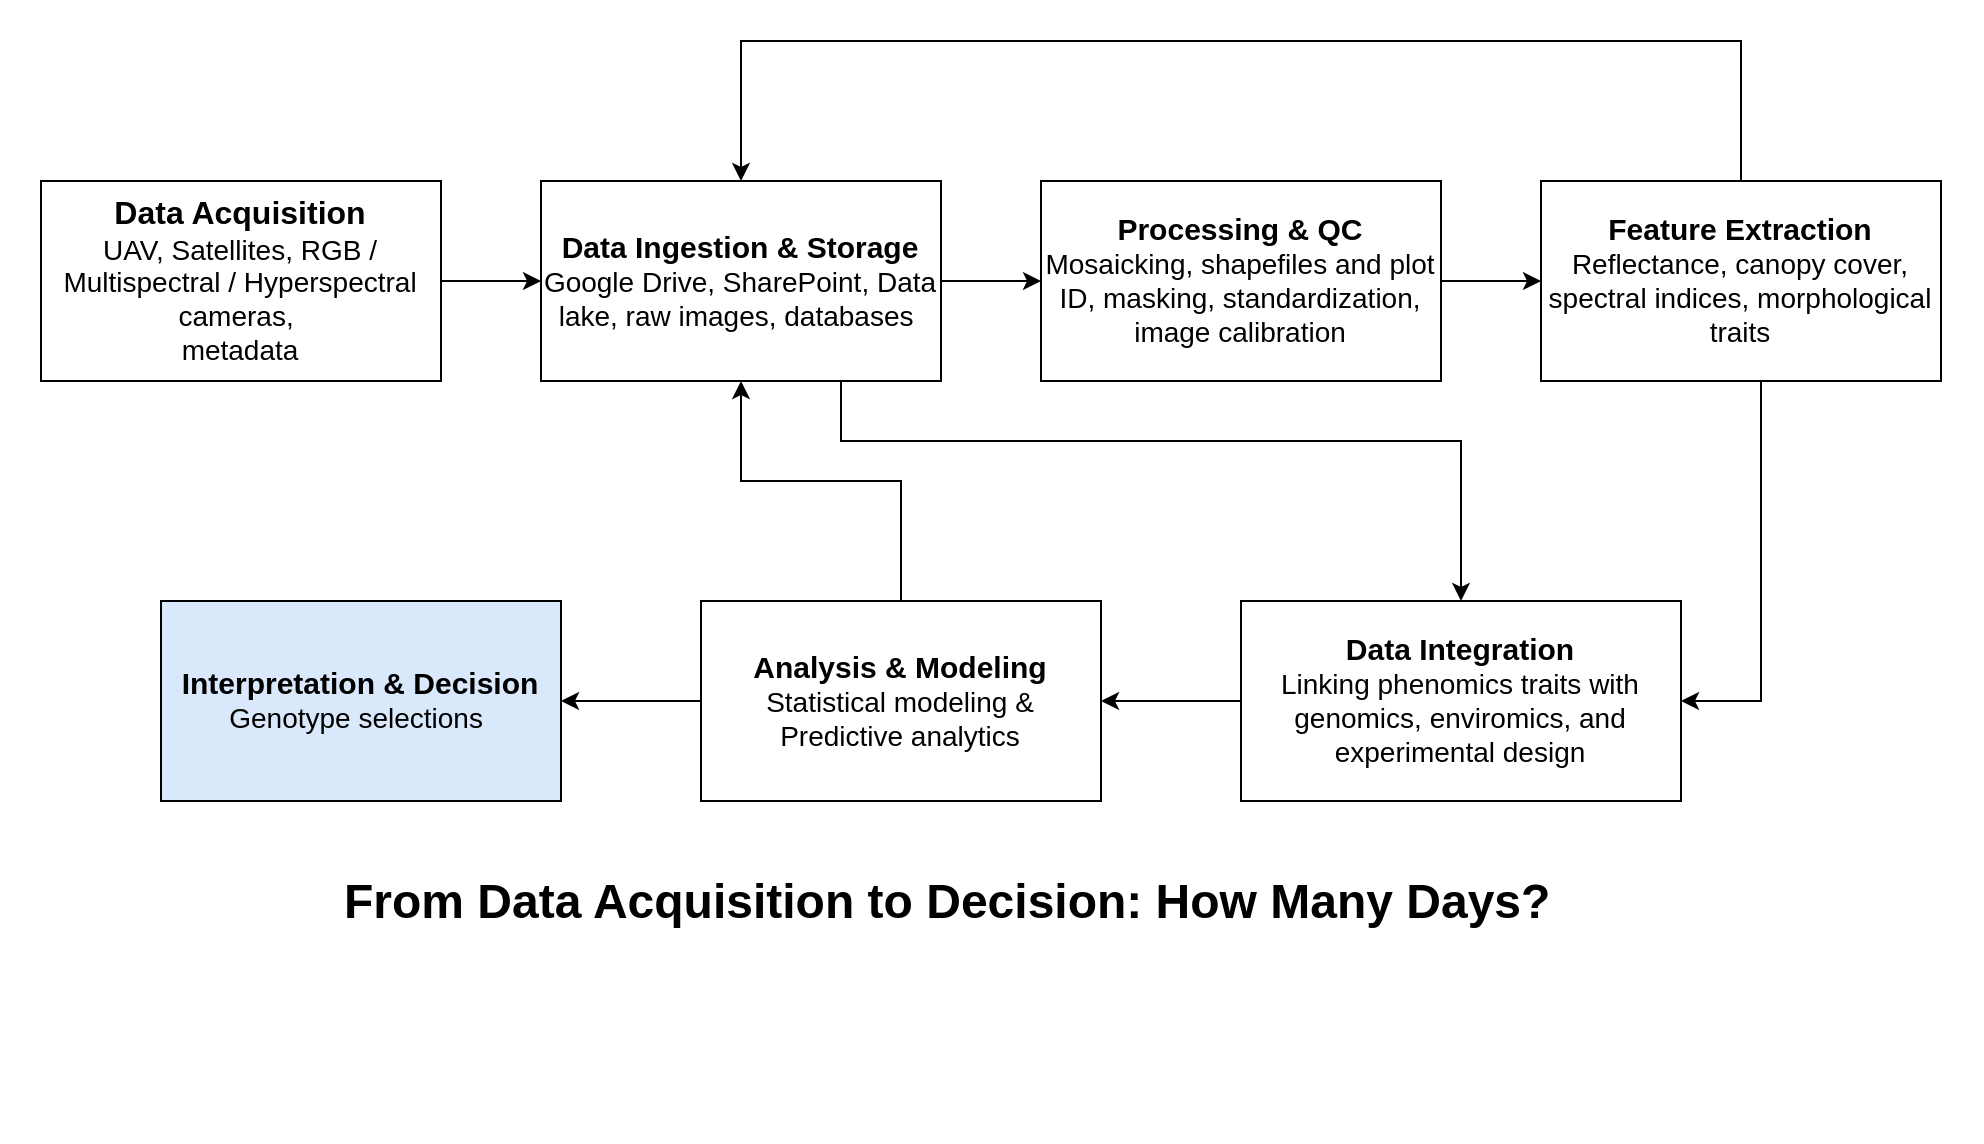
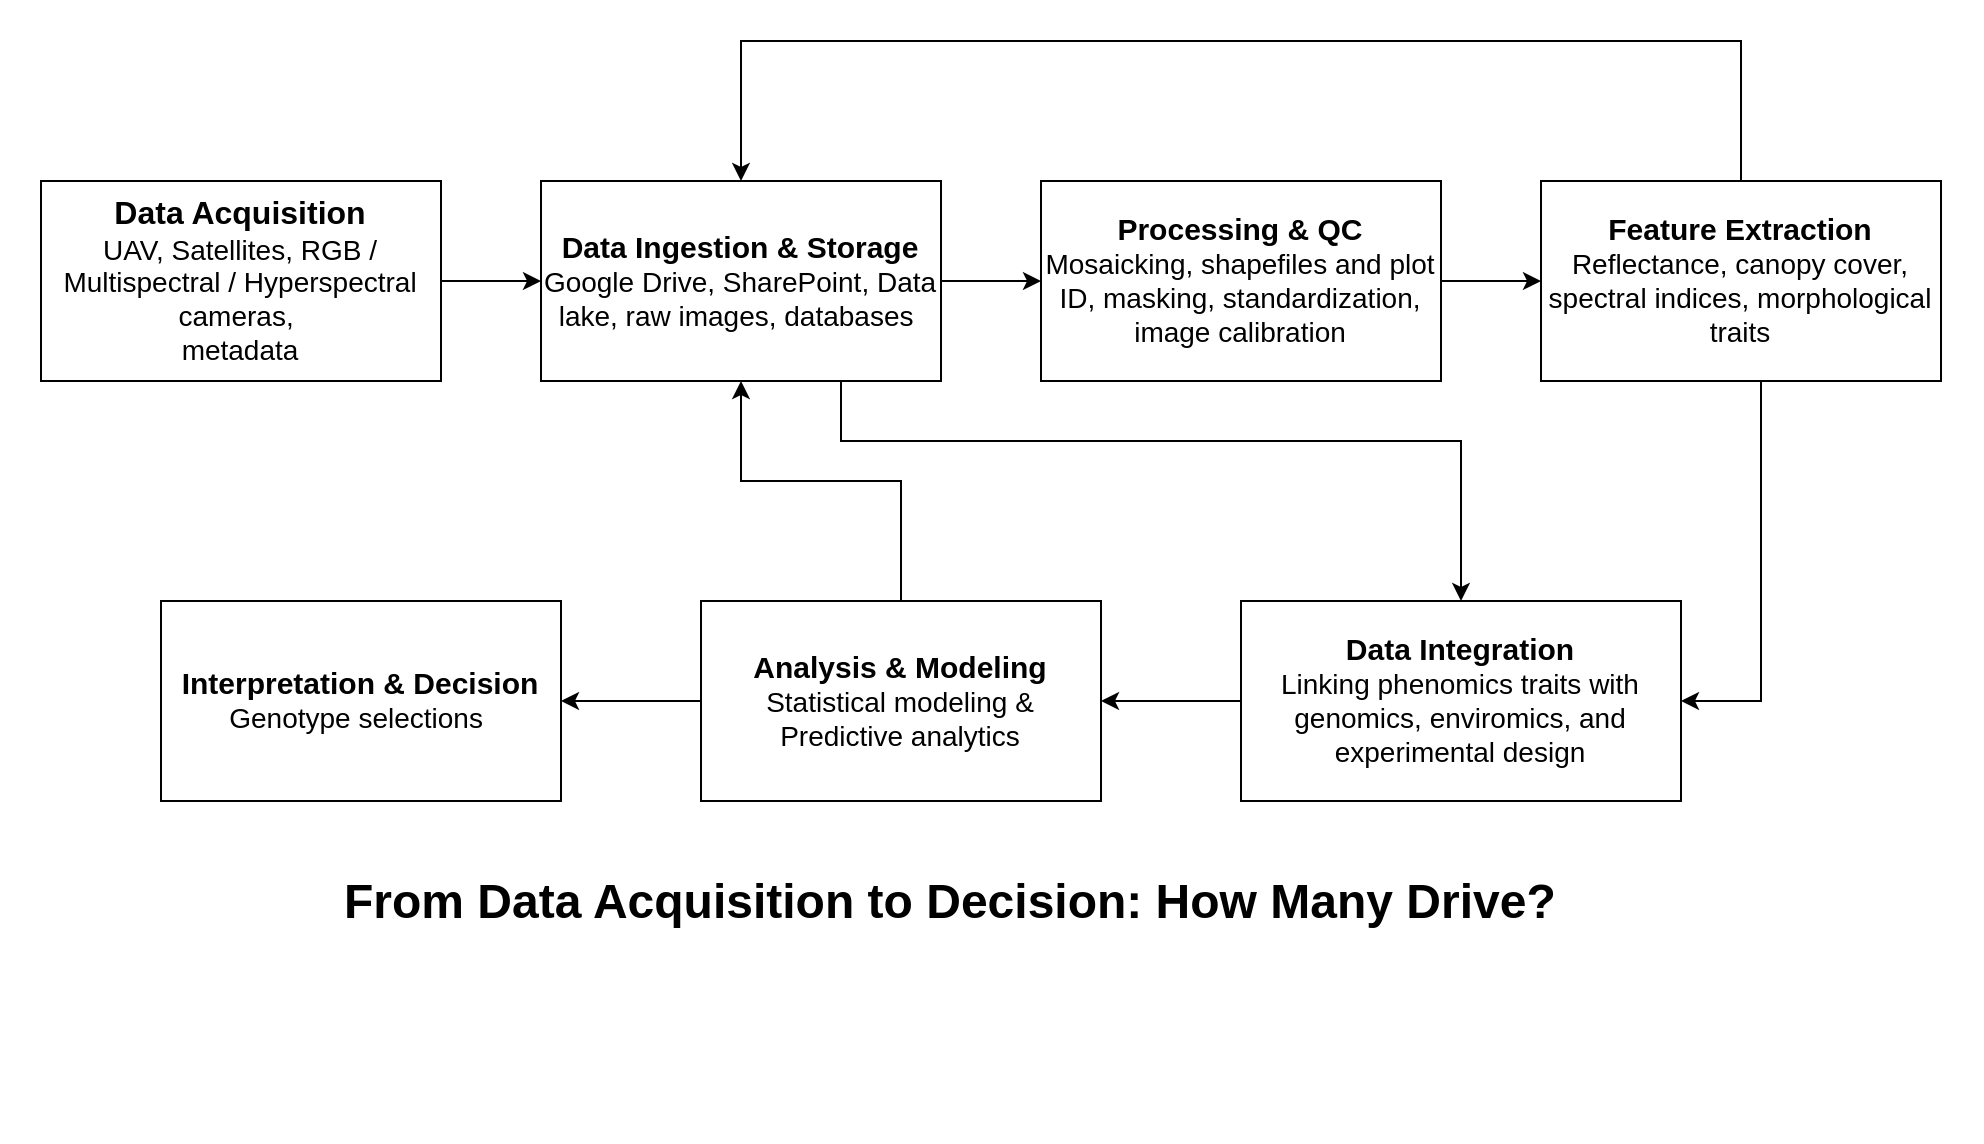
(361, 701) -> (361, 701)
(634, 889) -> (637, 889)
